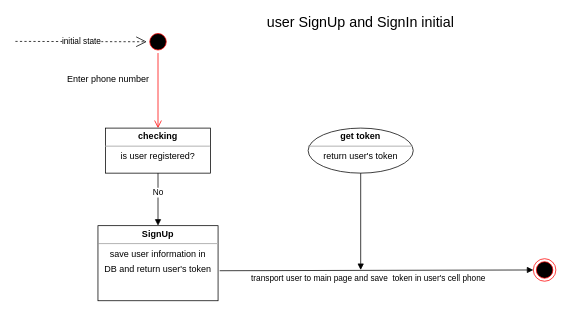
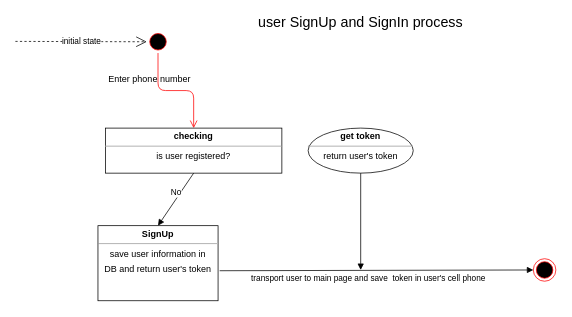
(360, 23) -> (360, 23)
(108, 78) -> (150, 78)
(158, 150) -> (194, 150)
